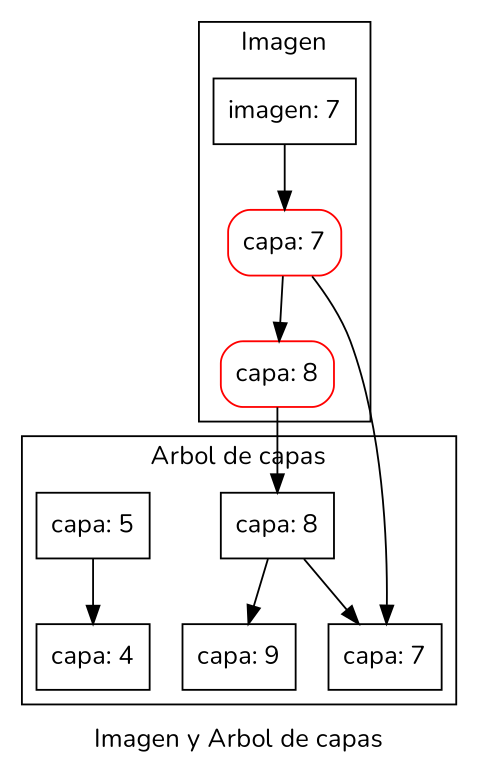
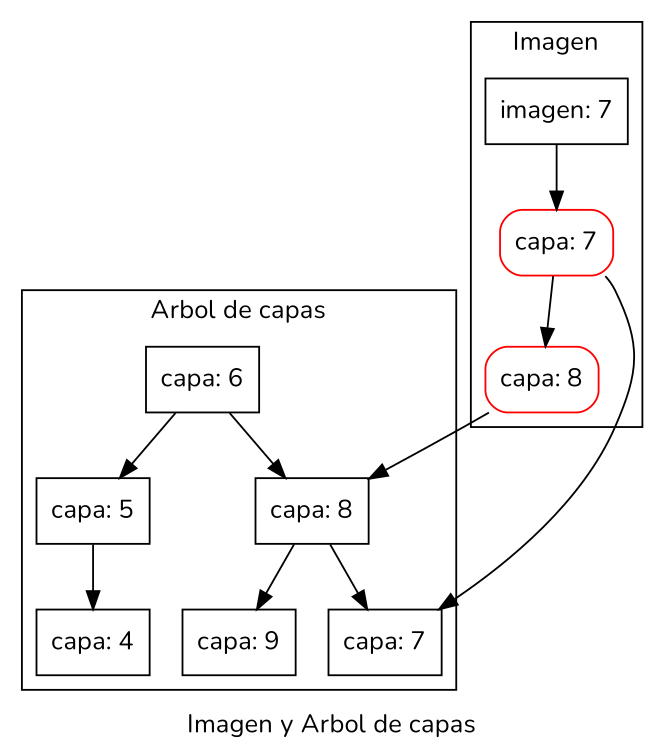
none -> (203, 380)
